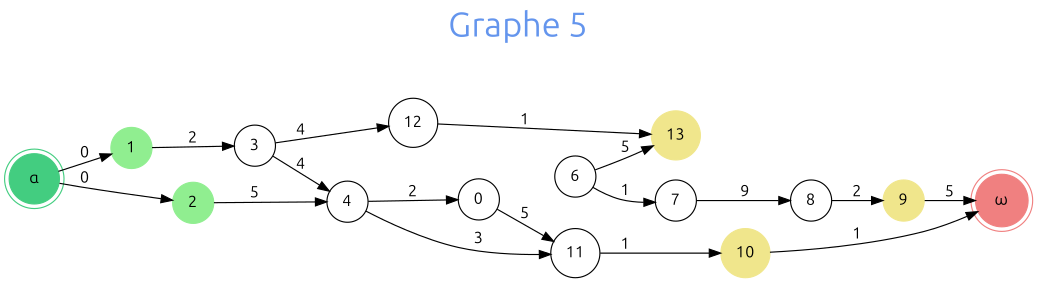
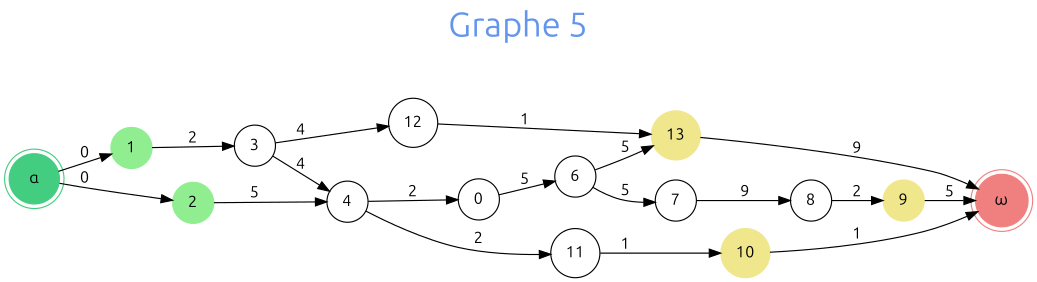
none -> (835, 154)
(626, 191) -> (626, 191)
(520, 222) -> (522, 189)
(479, 239) -> (479, 239)
